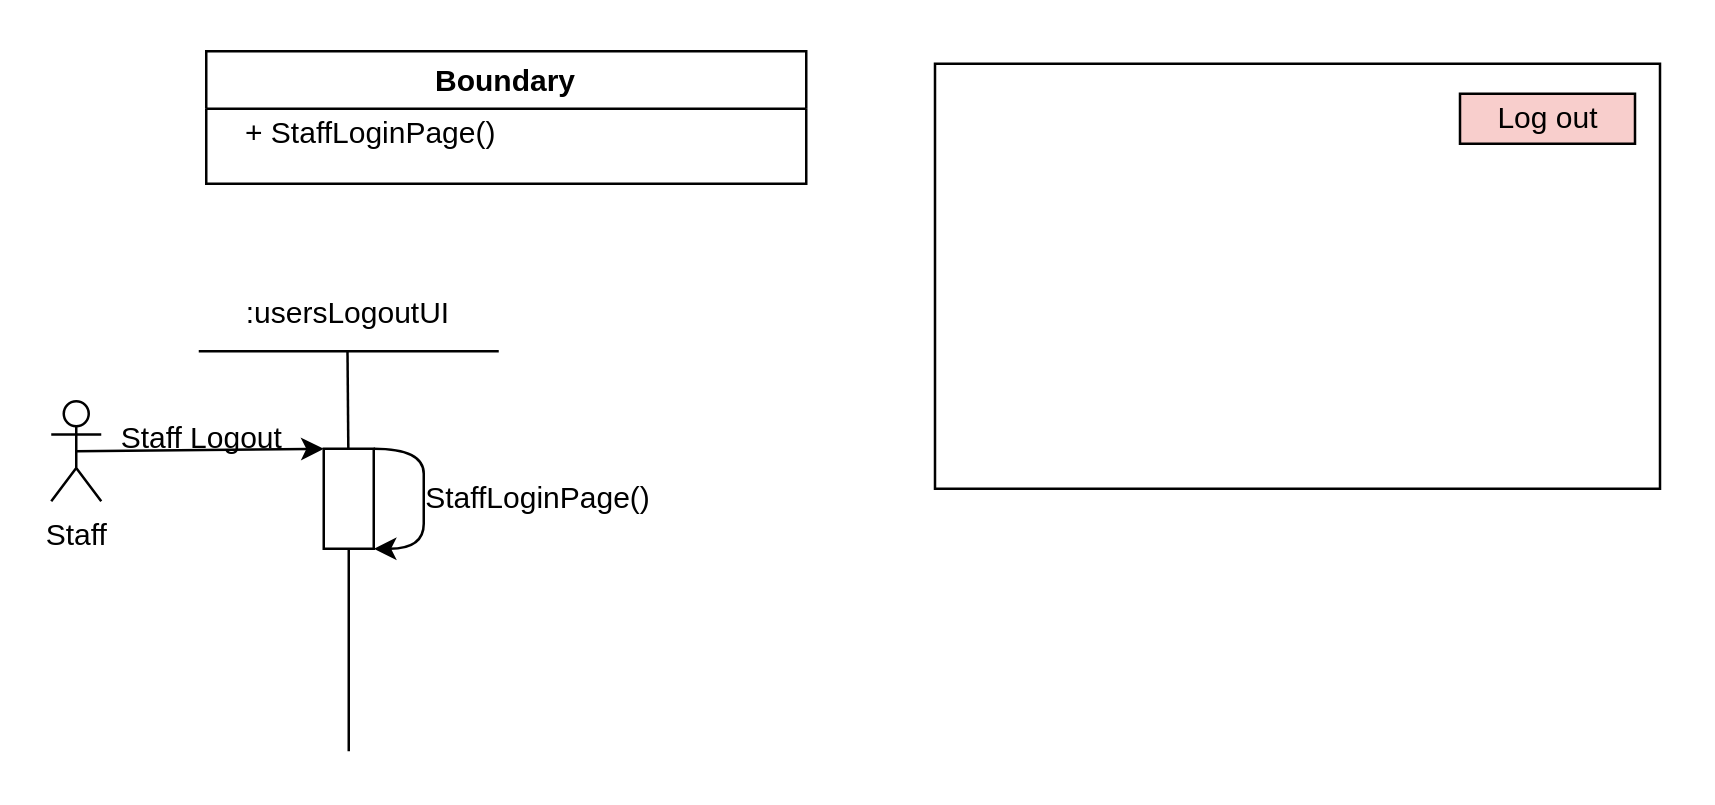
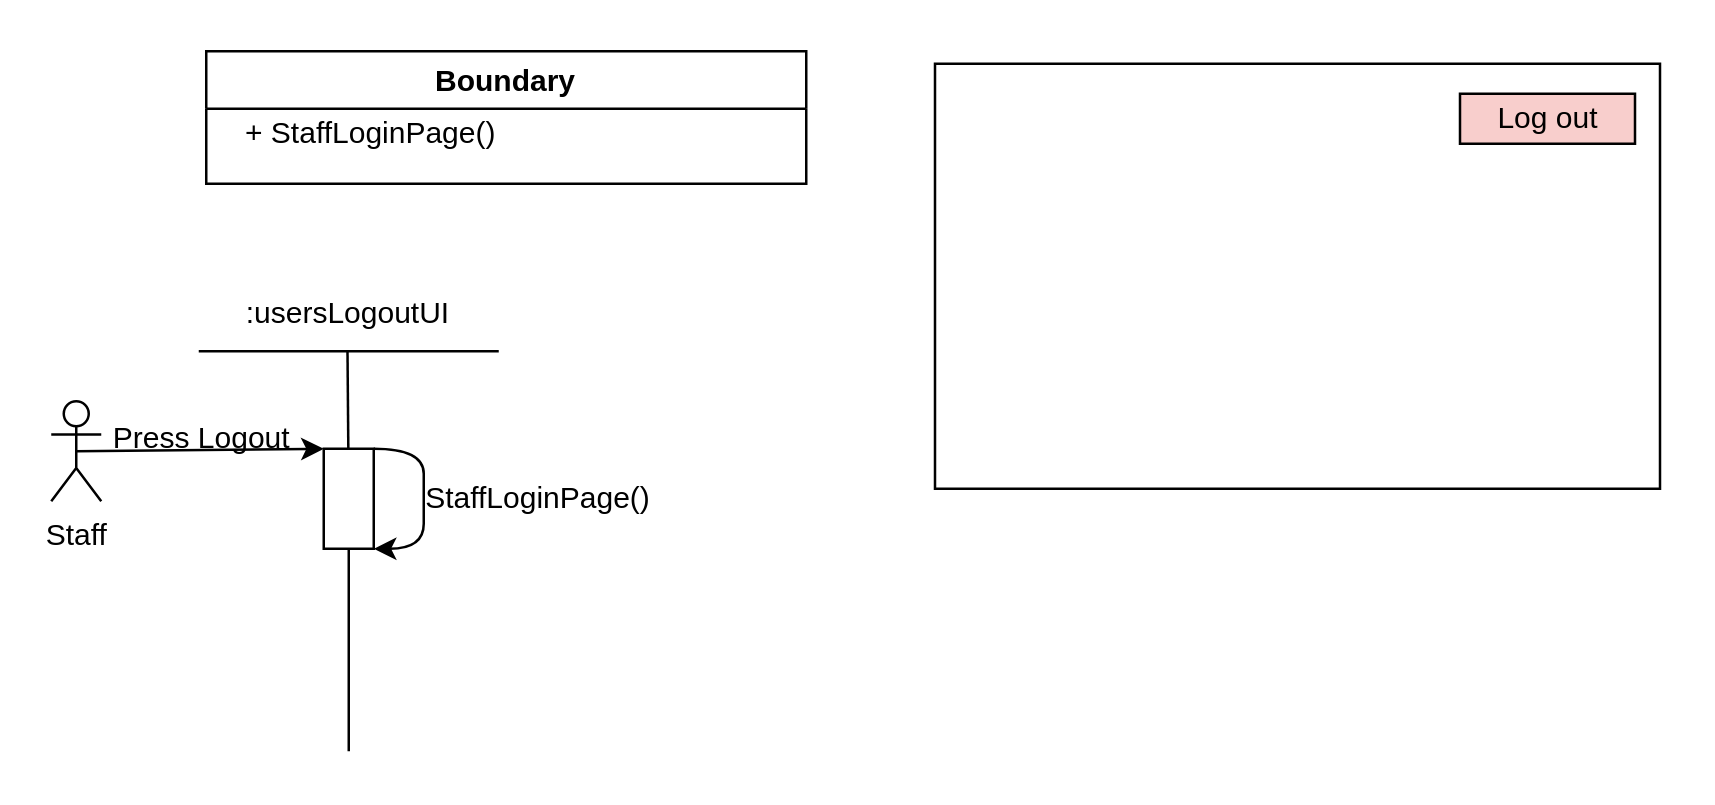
(203, 439) -> (203, 439)
